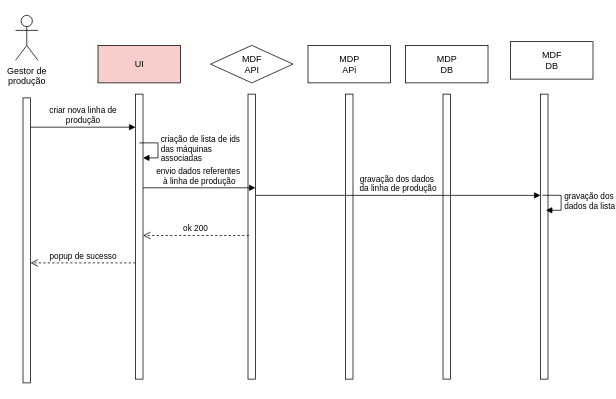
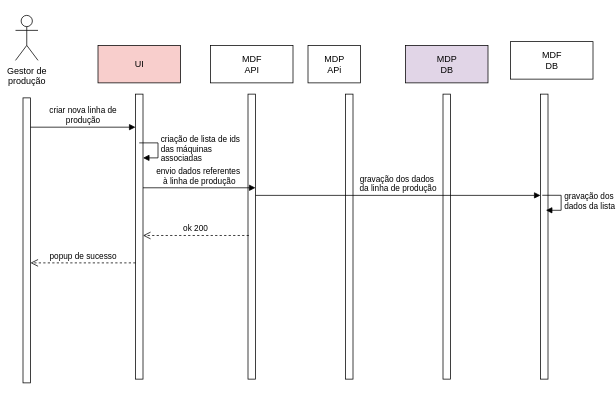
(252, 64) -> (252, 64)
(349, 64) -> (334, 64)
(447, 64) -> (447, 64)
